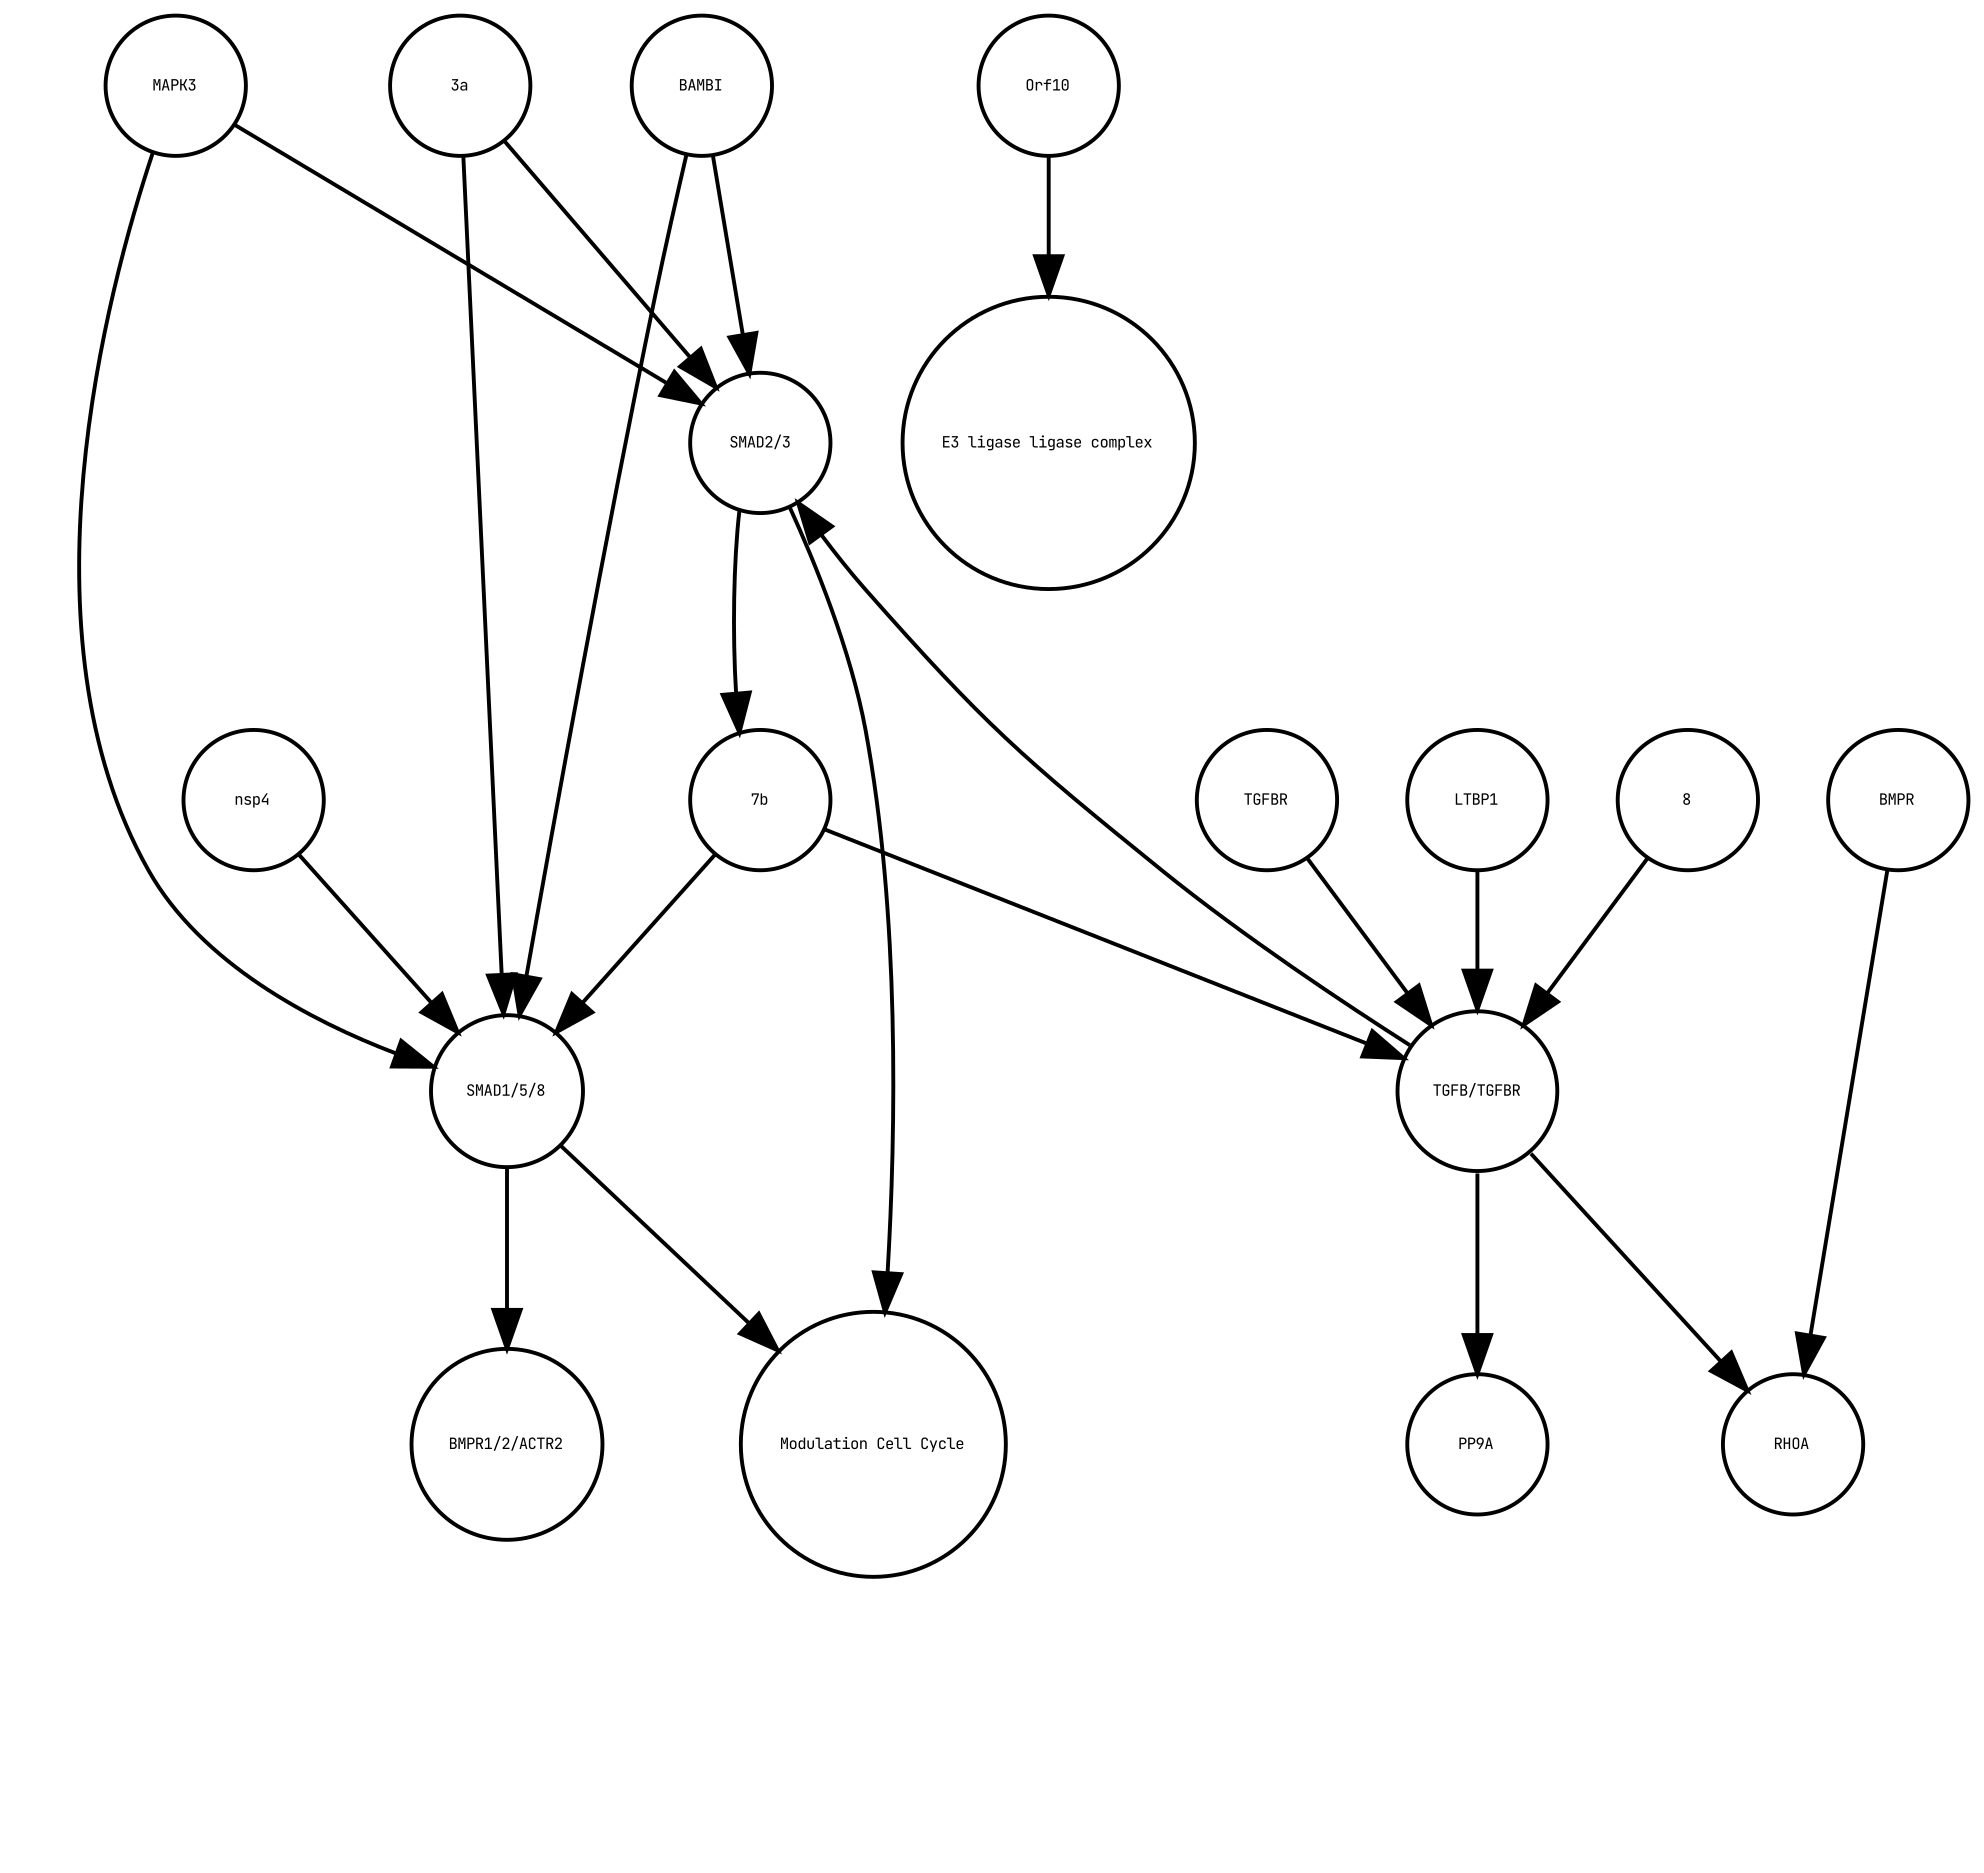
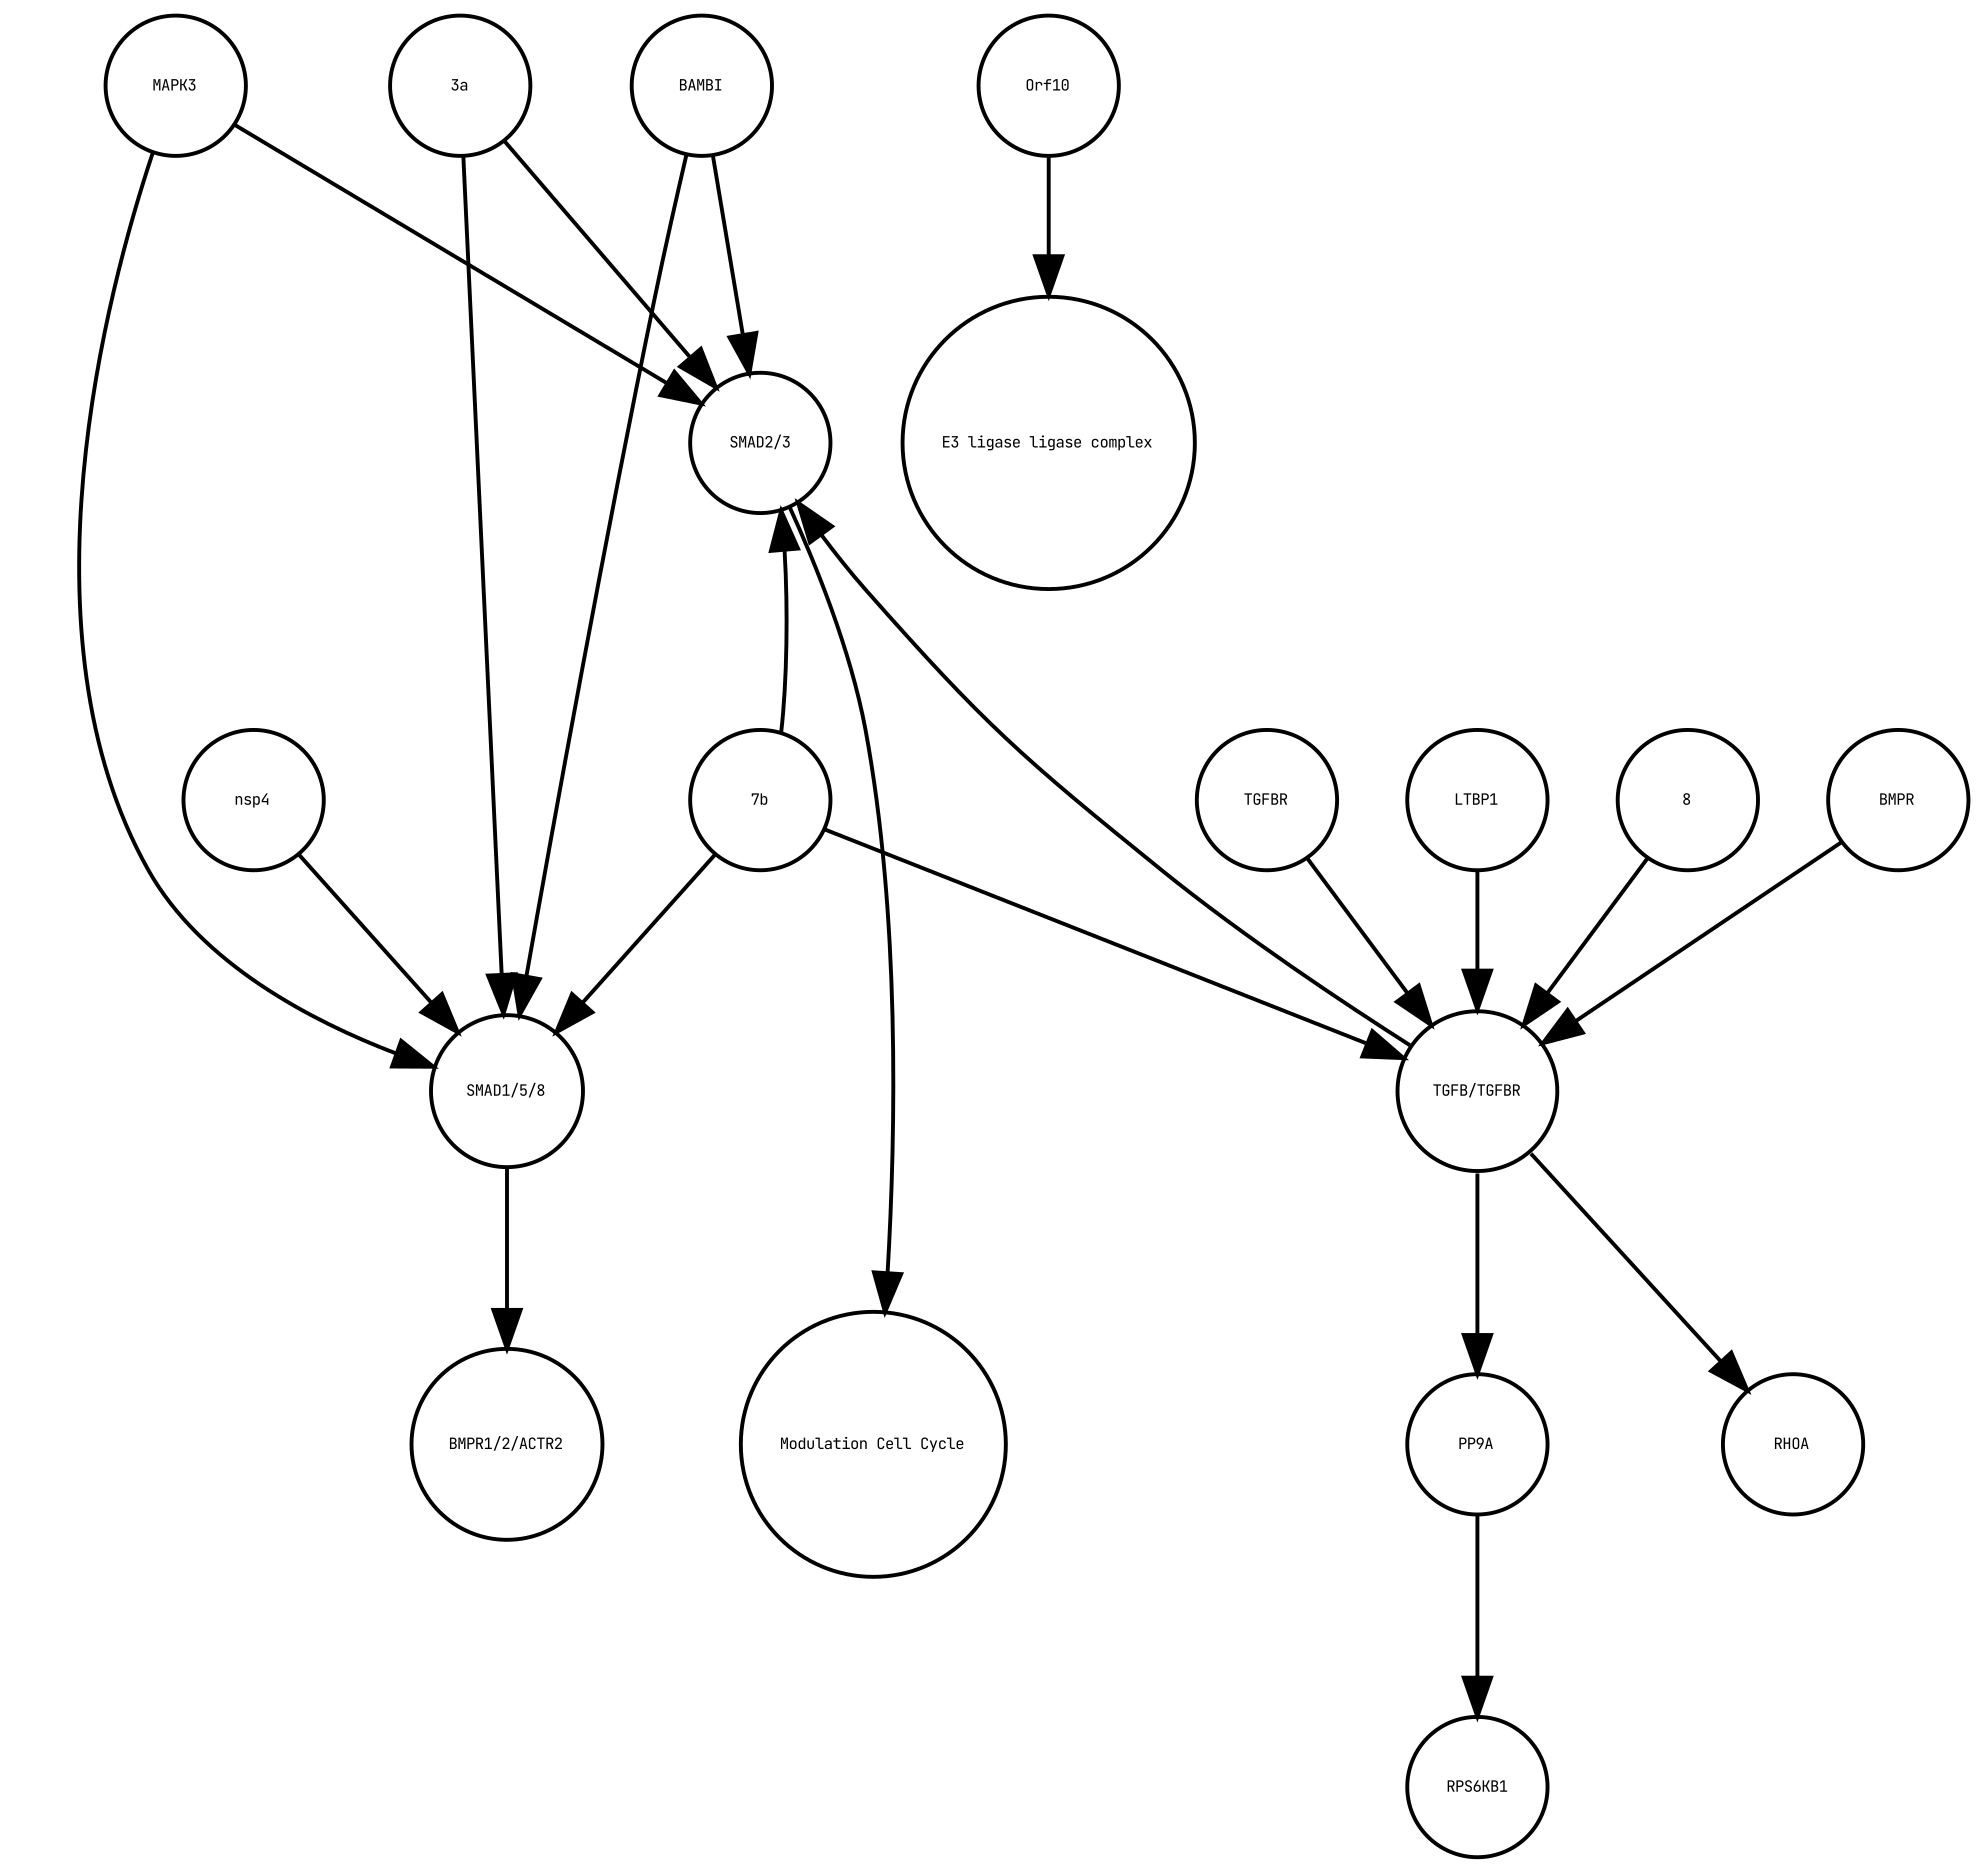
(734, 602) -> (786, 642)
(1849, 1102) -> (1709, 932)
(655, 1235) -> none
none -> (1477, 1787)
